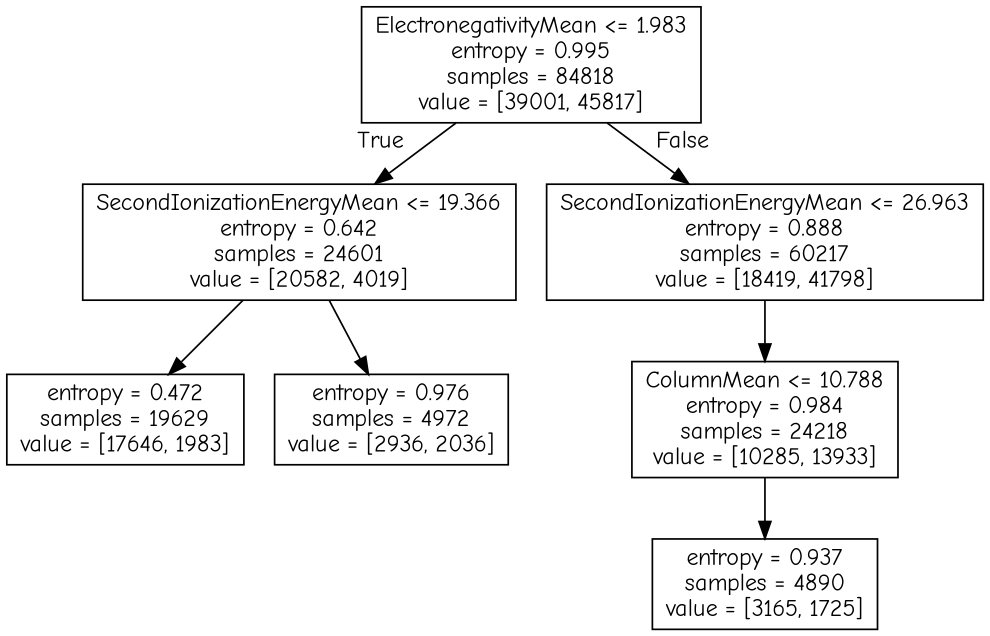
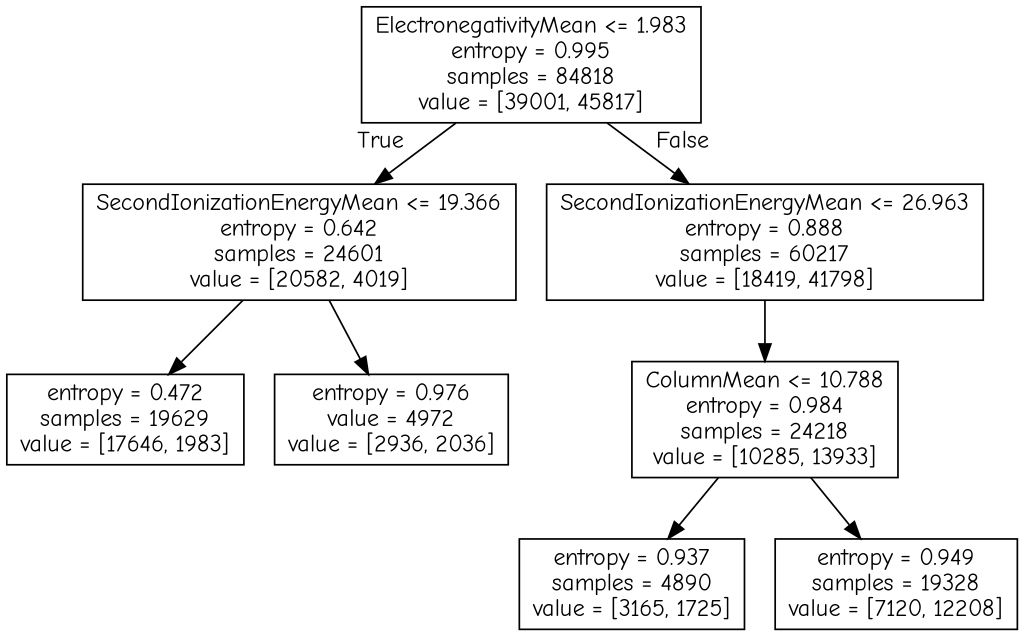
(391, 420) -> (391, 420)
none -> (896, 584)
